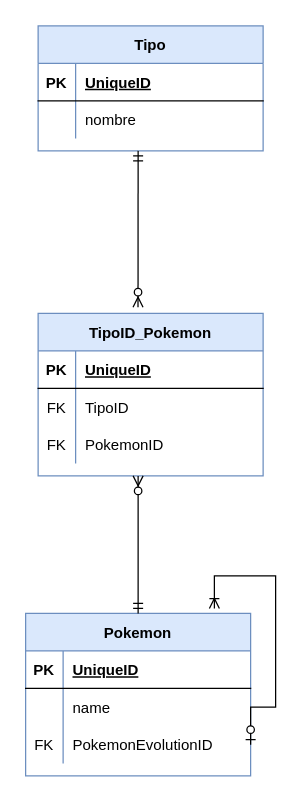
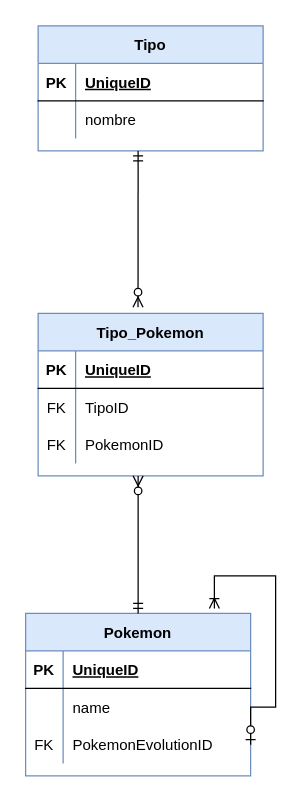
(150, 333) -> (150, 333)
